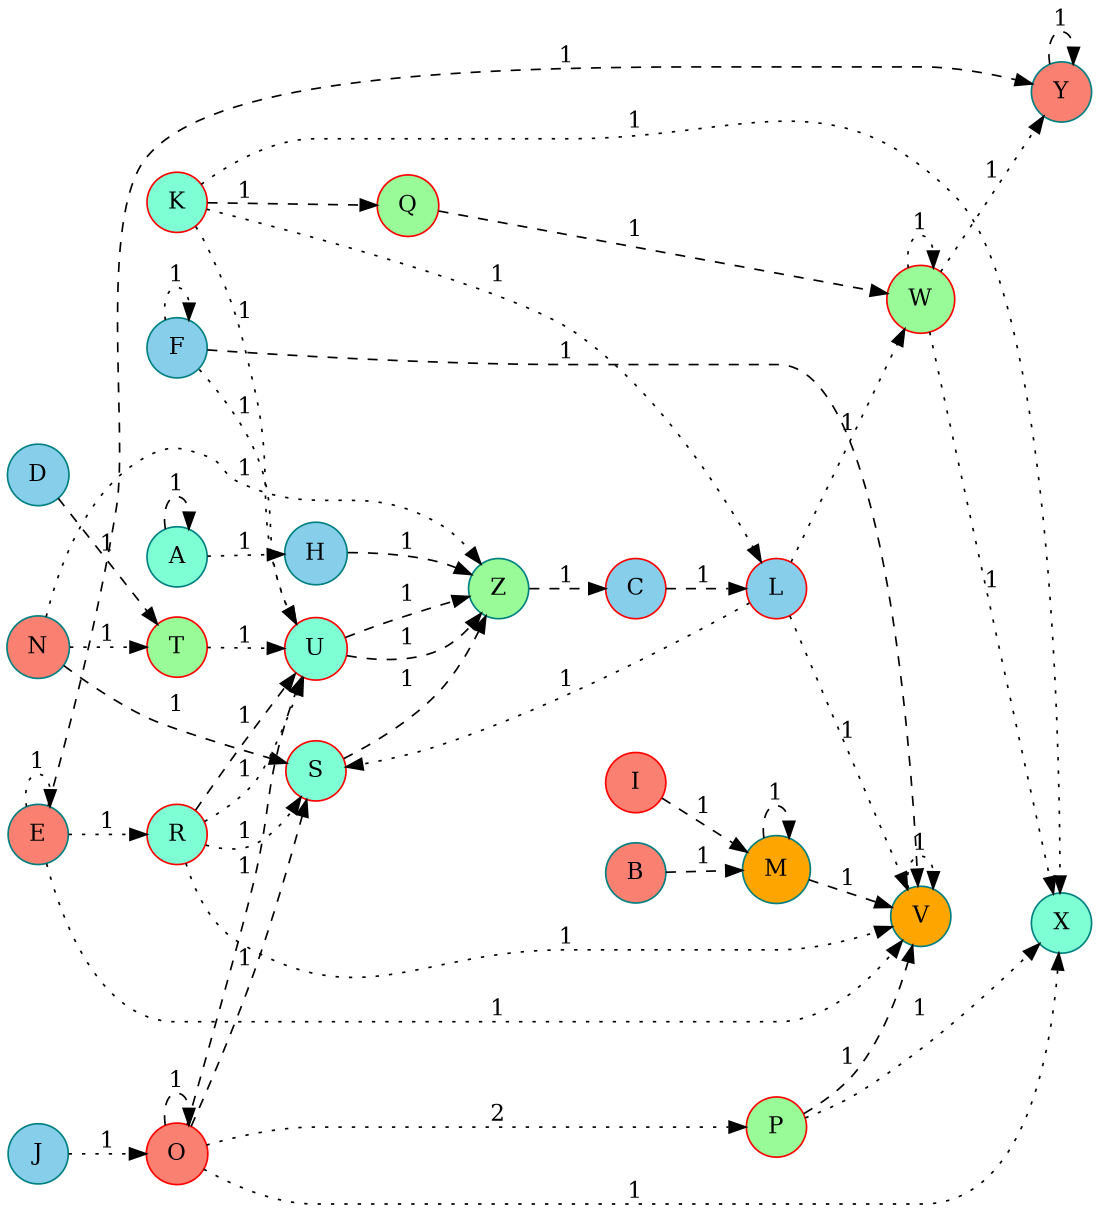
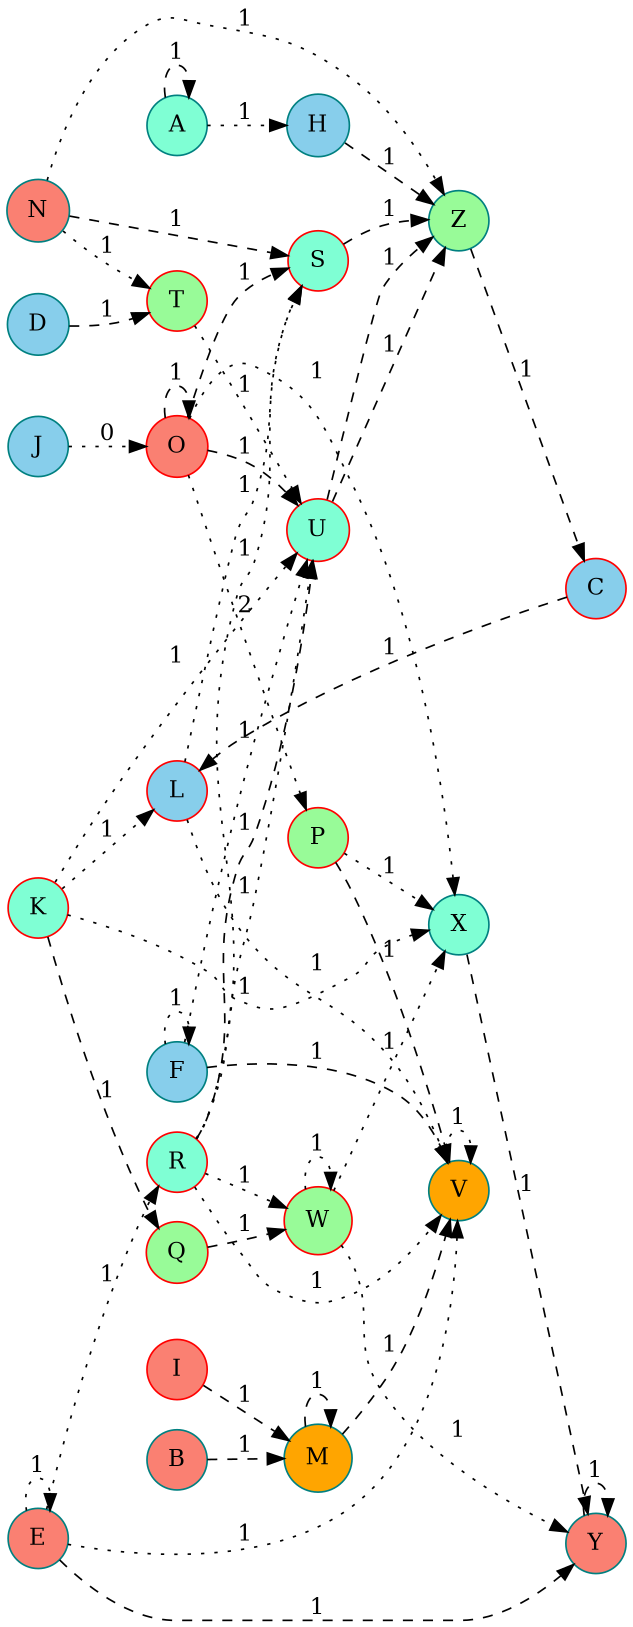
(842, 458) -> (238, 1187)
(108, 1141) -> (108, 434)
none -> (526, 1226)
